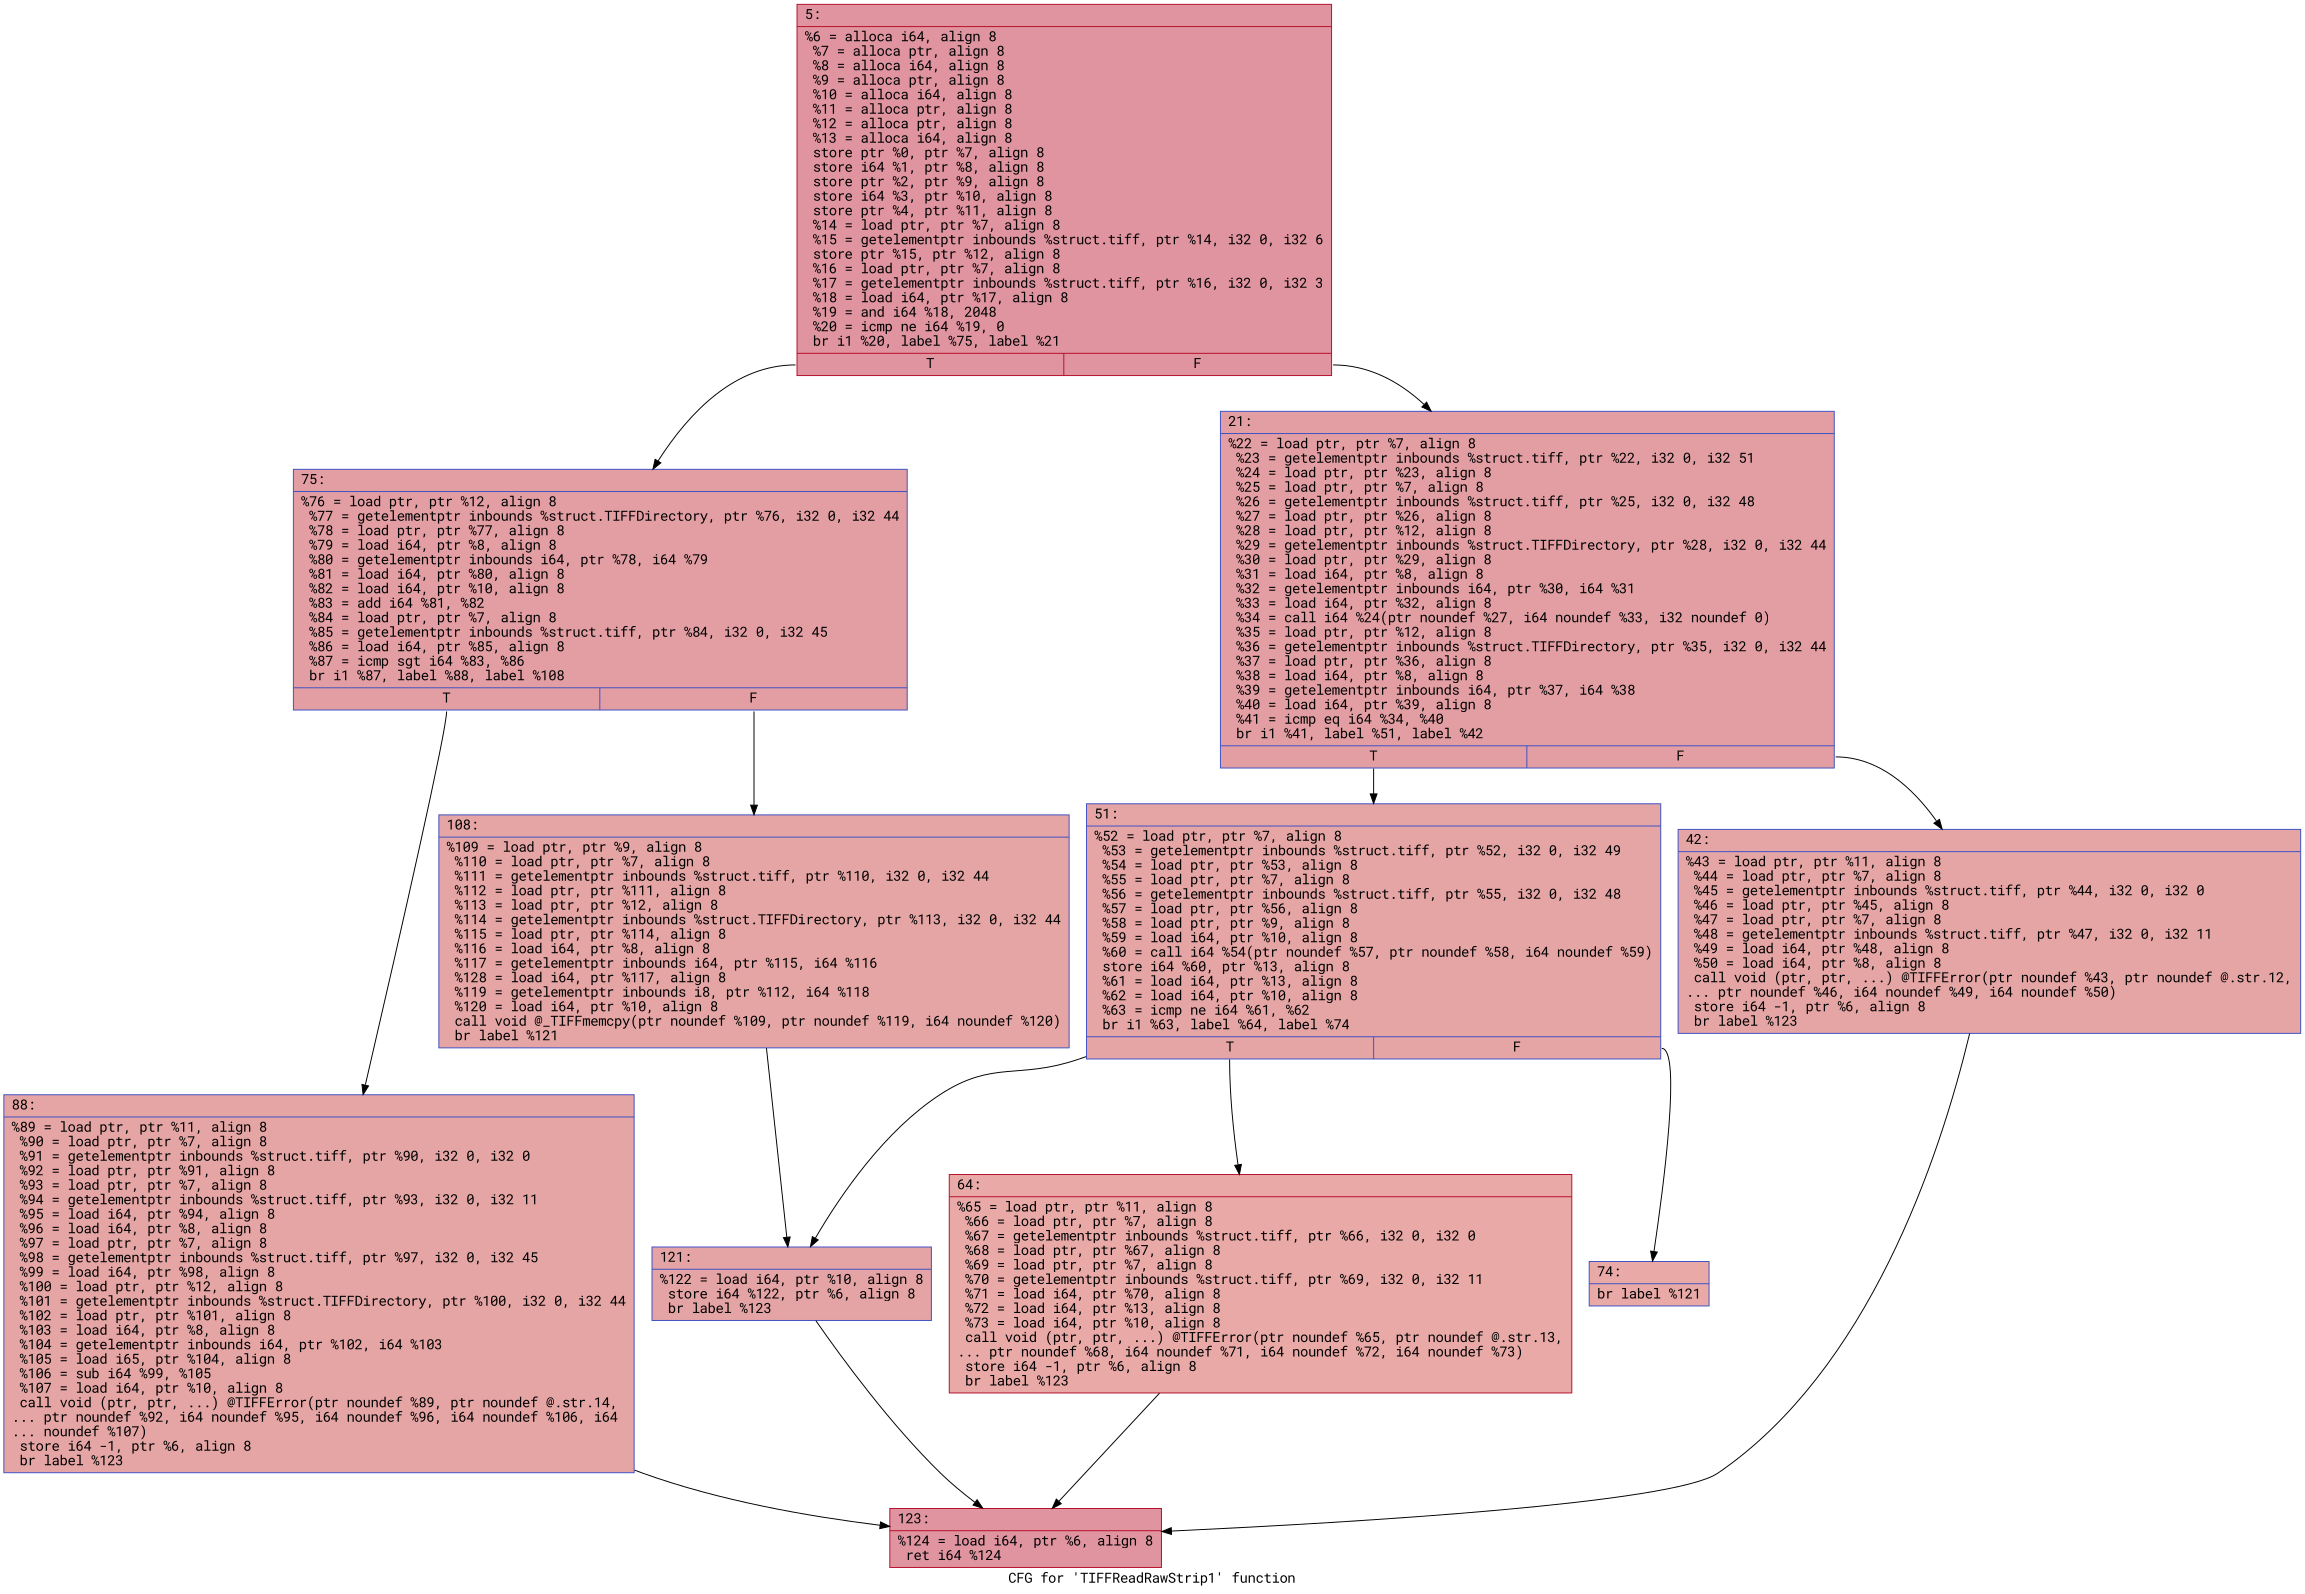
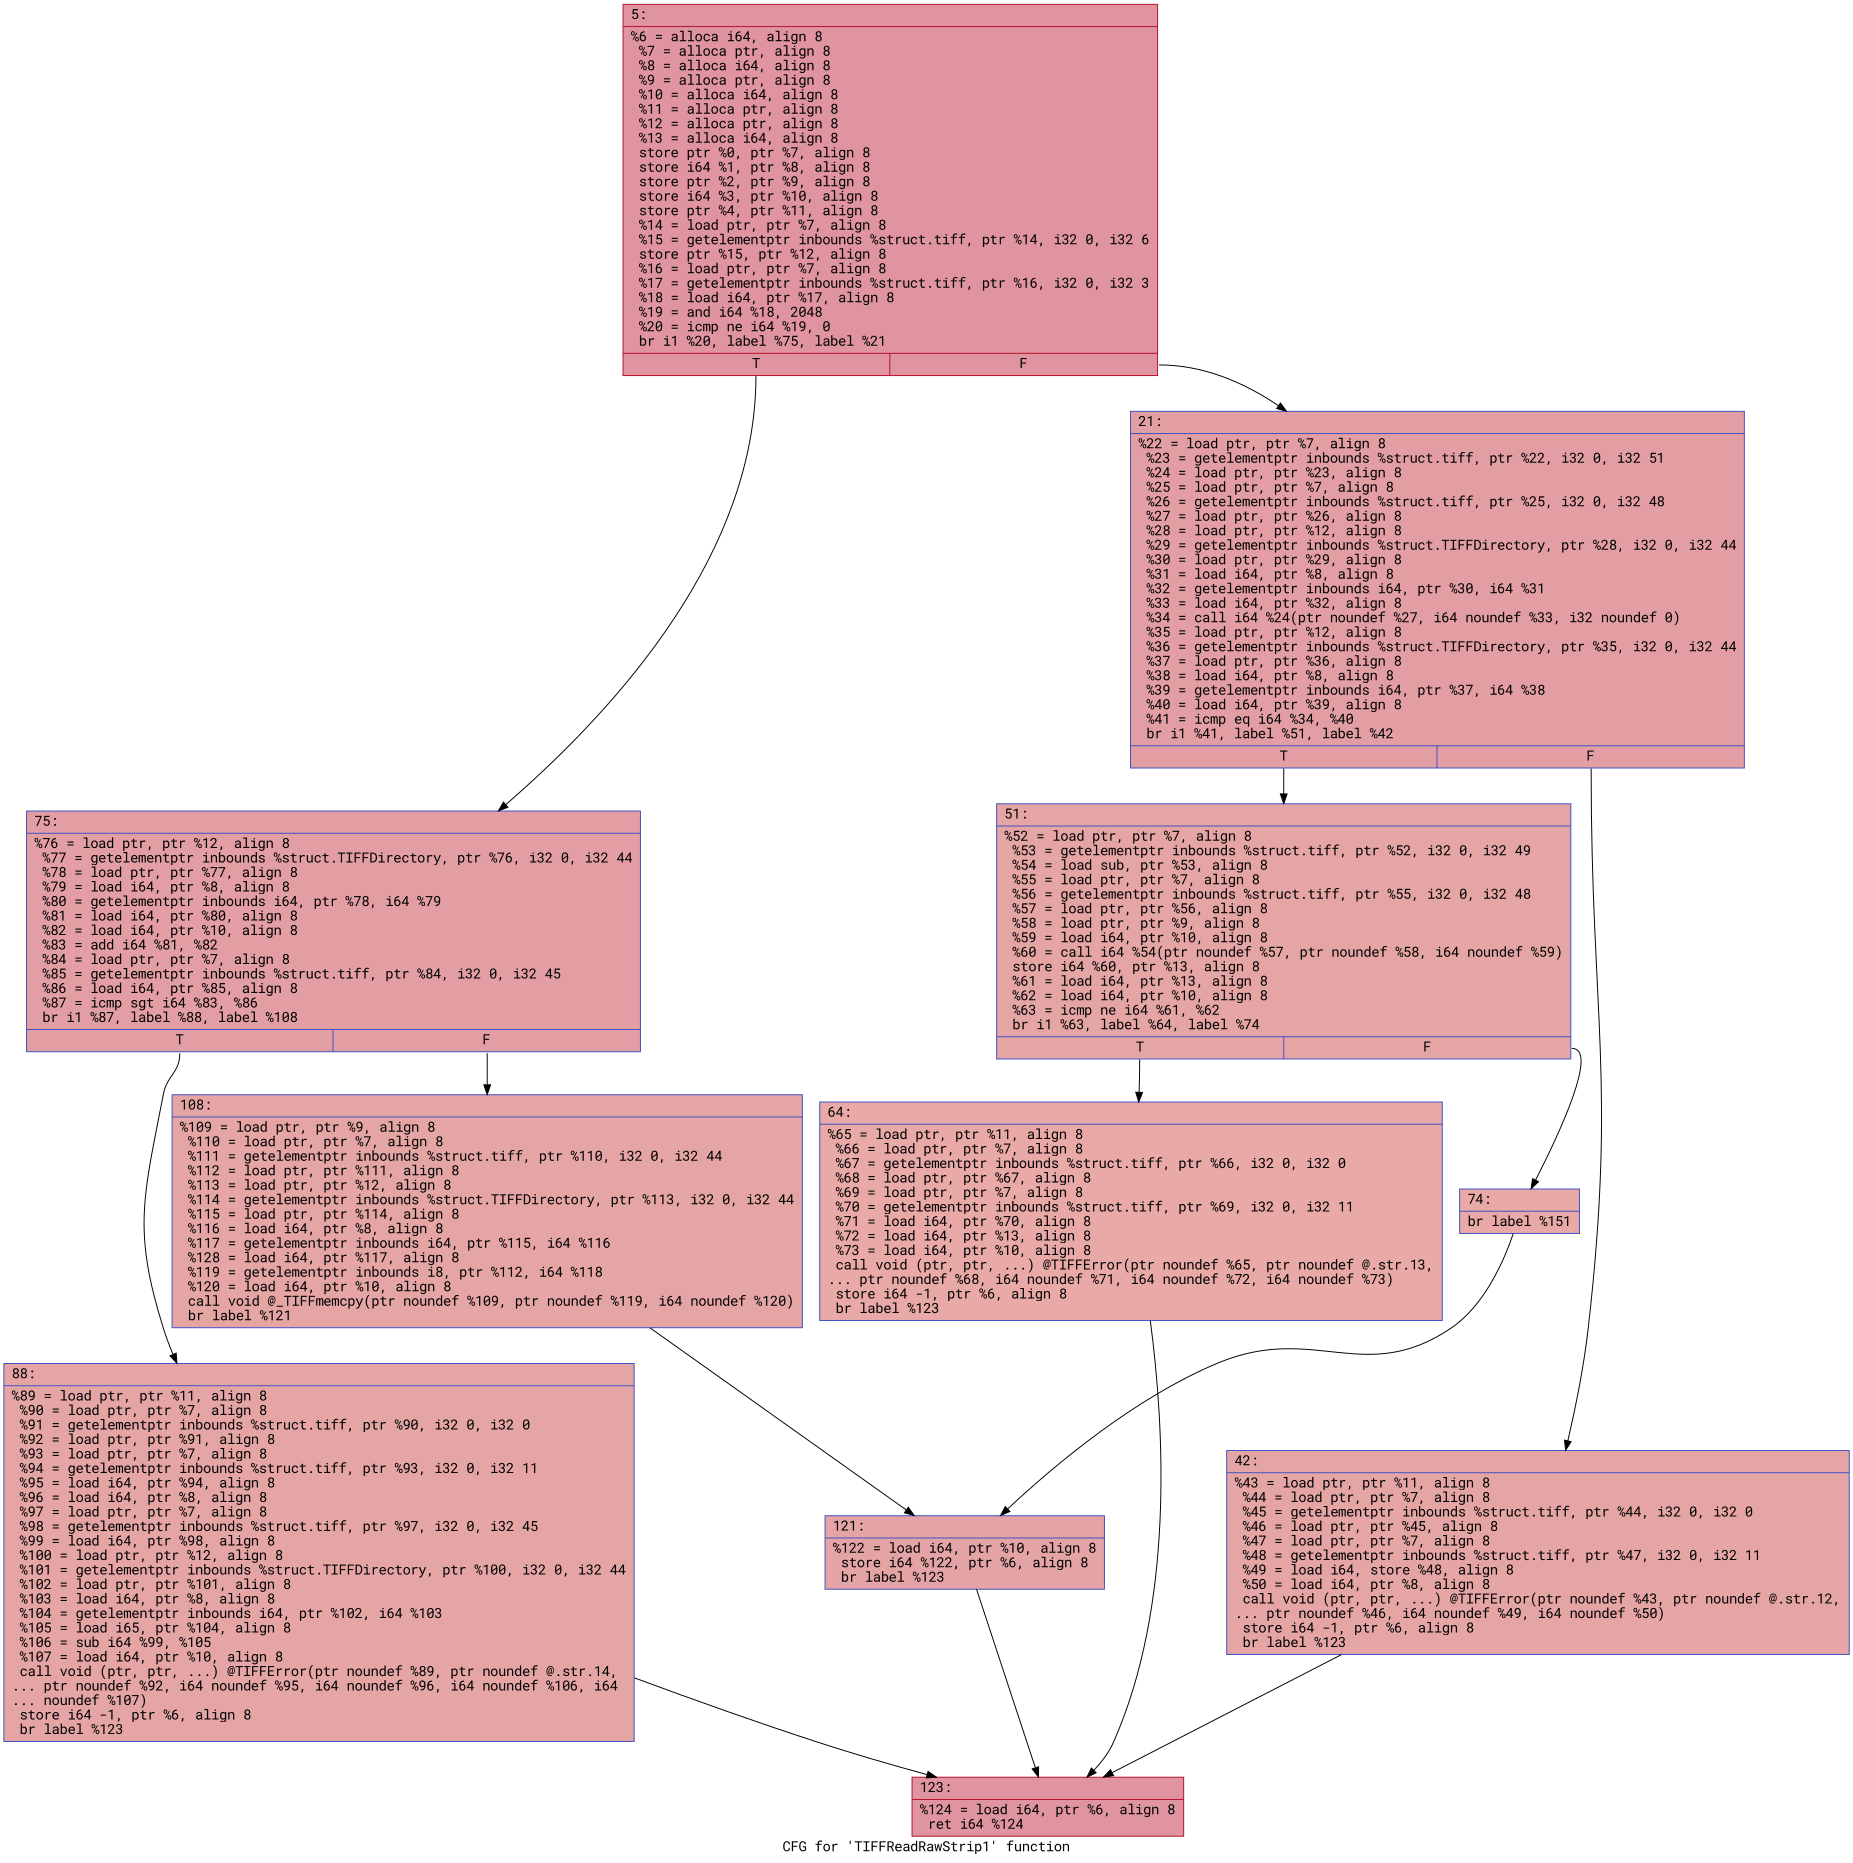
(1226, 866) -> (1136, 866)
(1818, 949) -> (1374, 1570)
(924, 1106) -> (1265, 1351)
(1261, 1284) -> (1131, 1211)
(1649, 1294) -> (1520, 1222)
